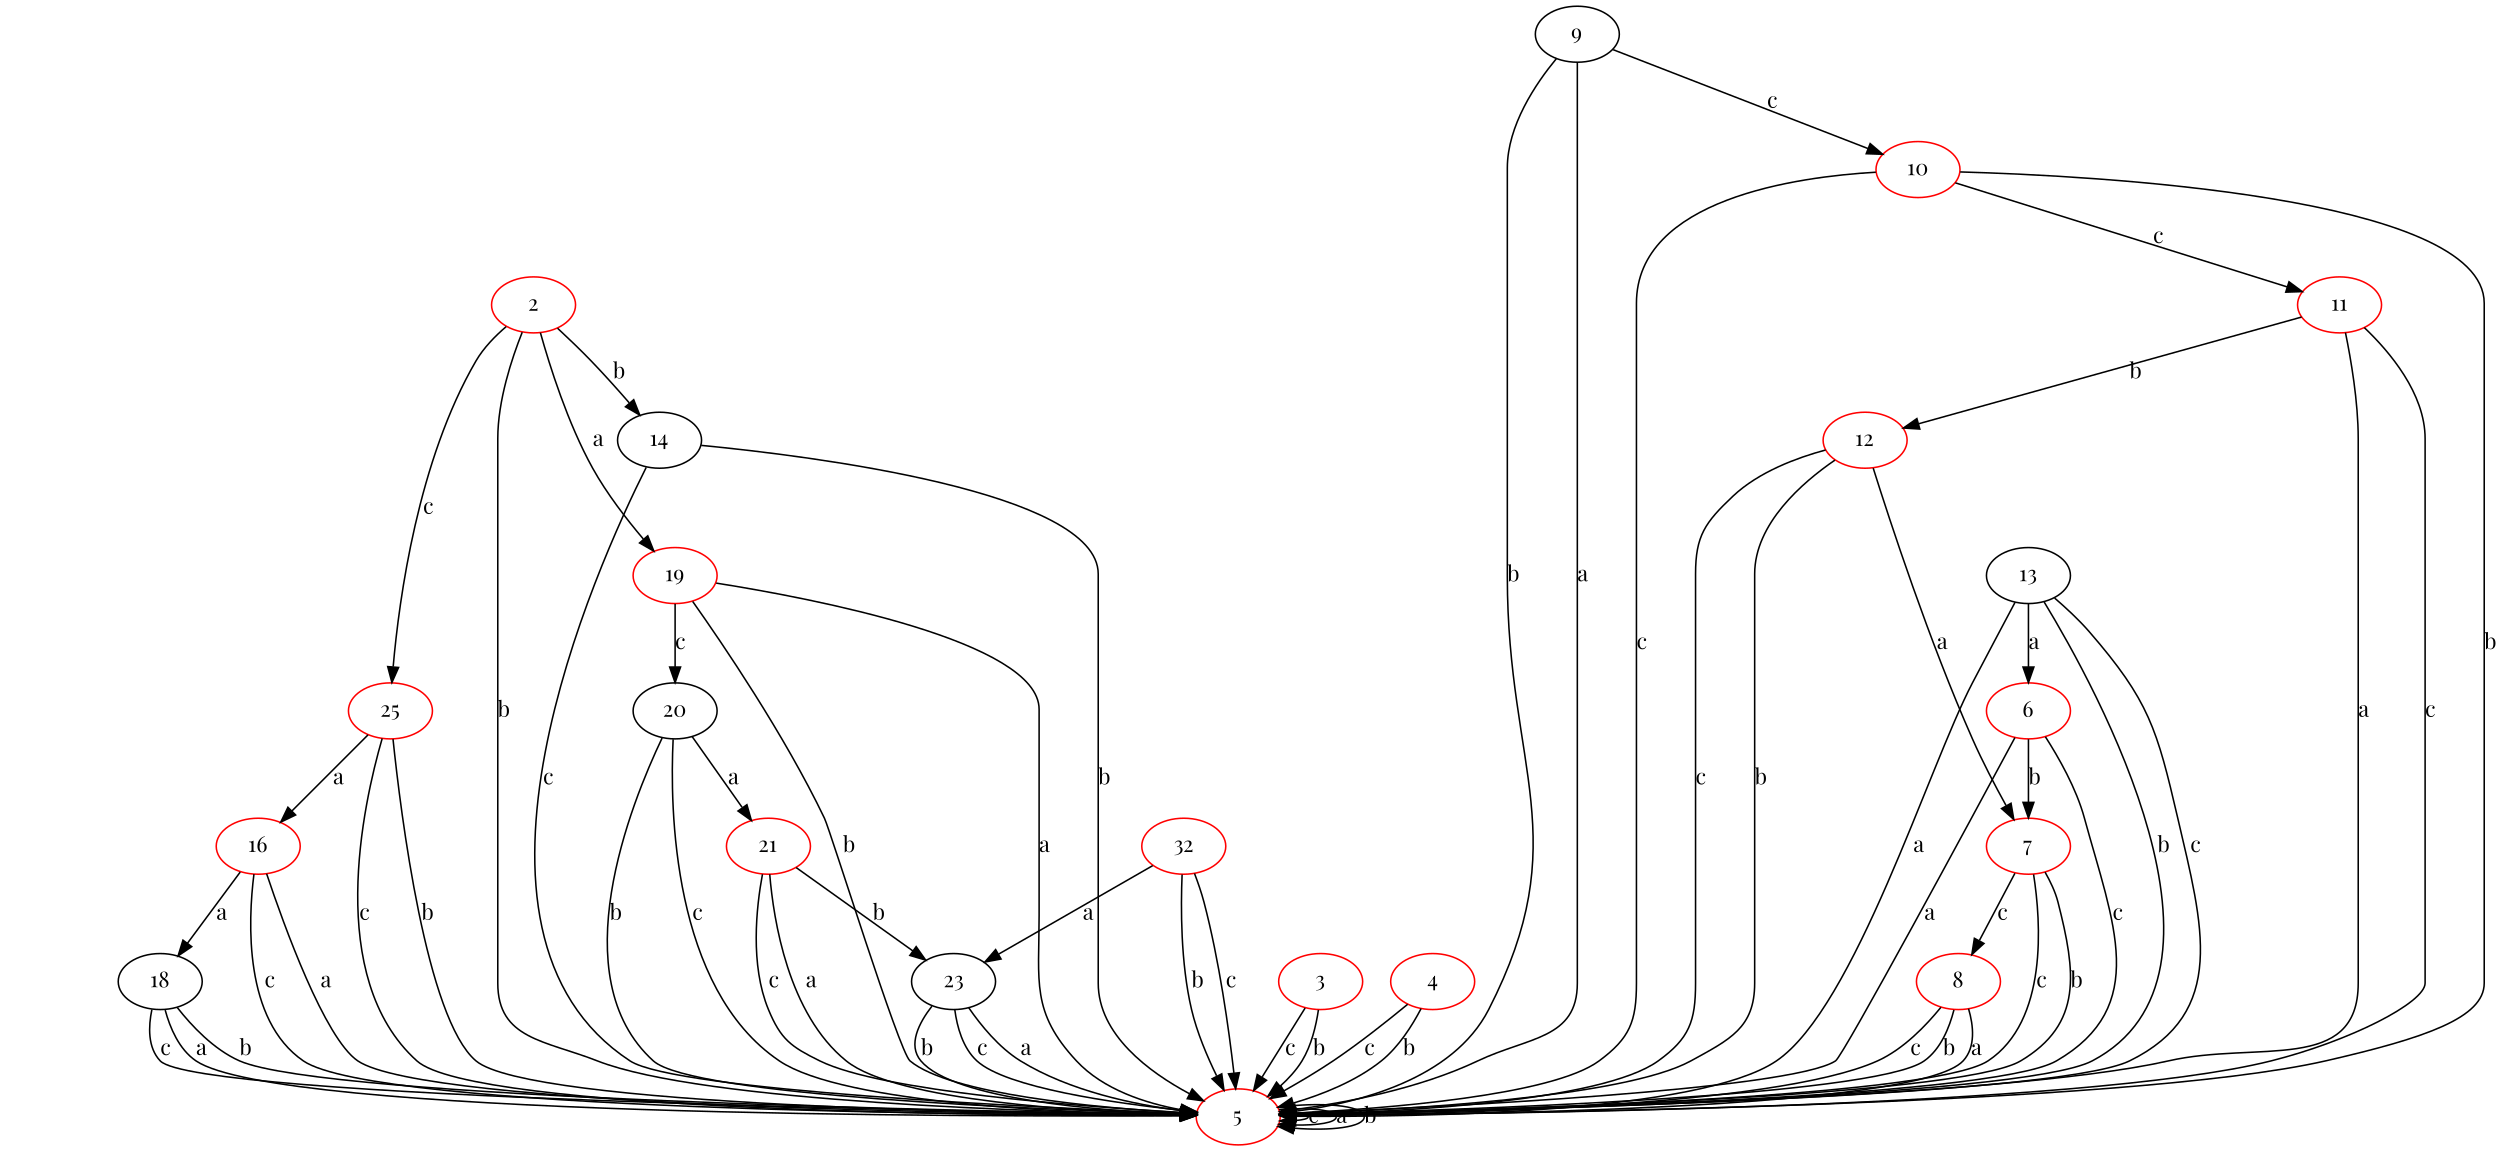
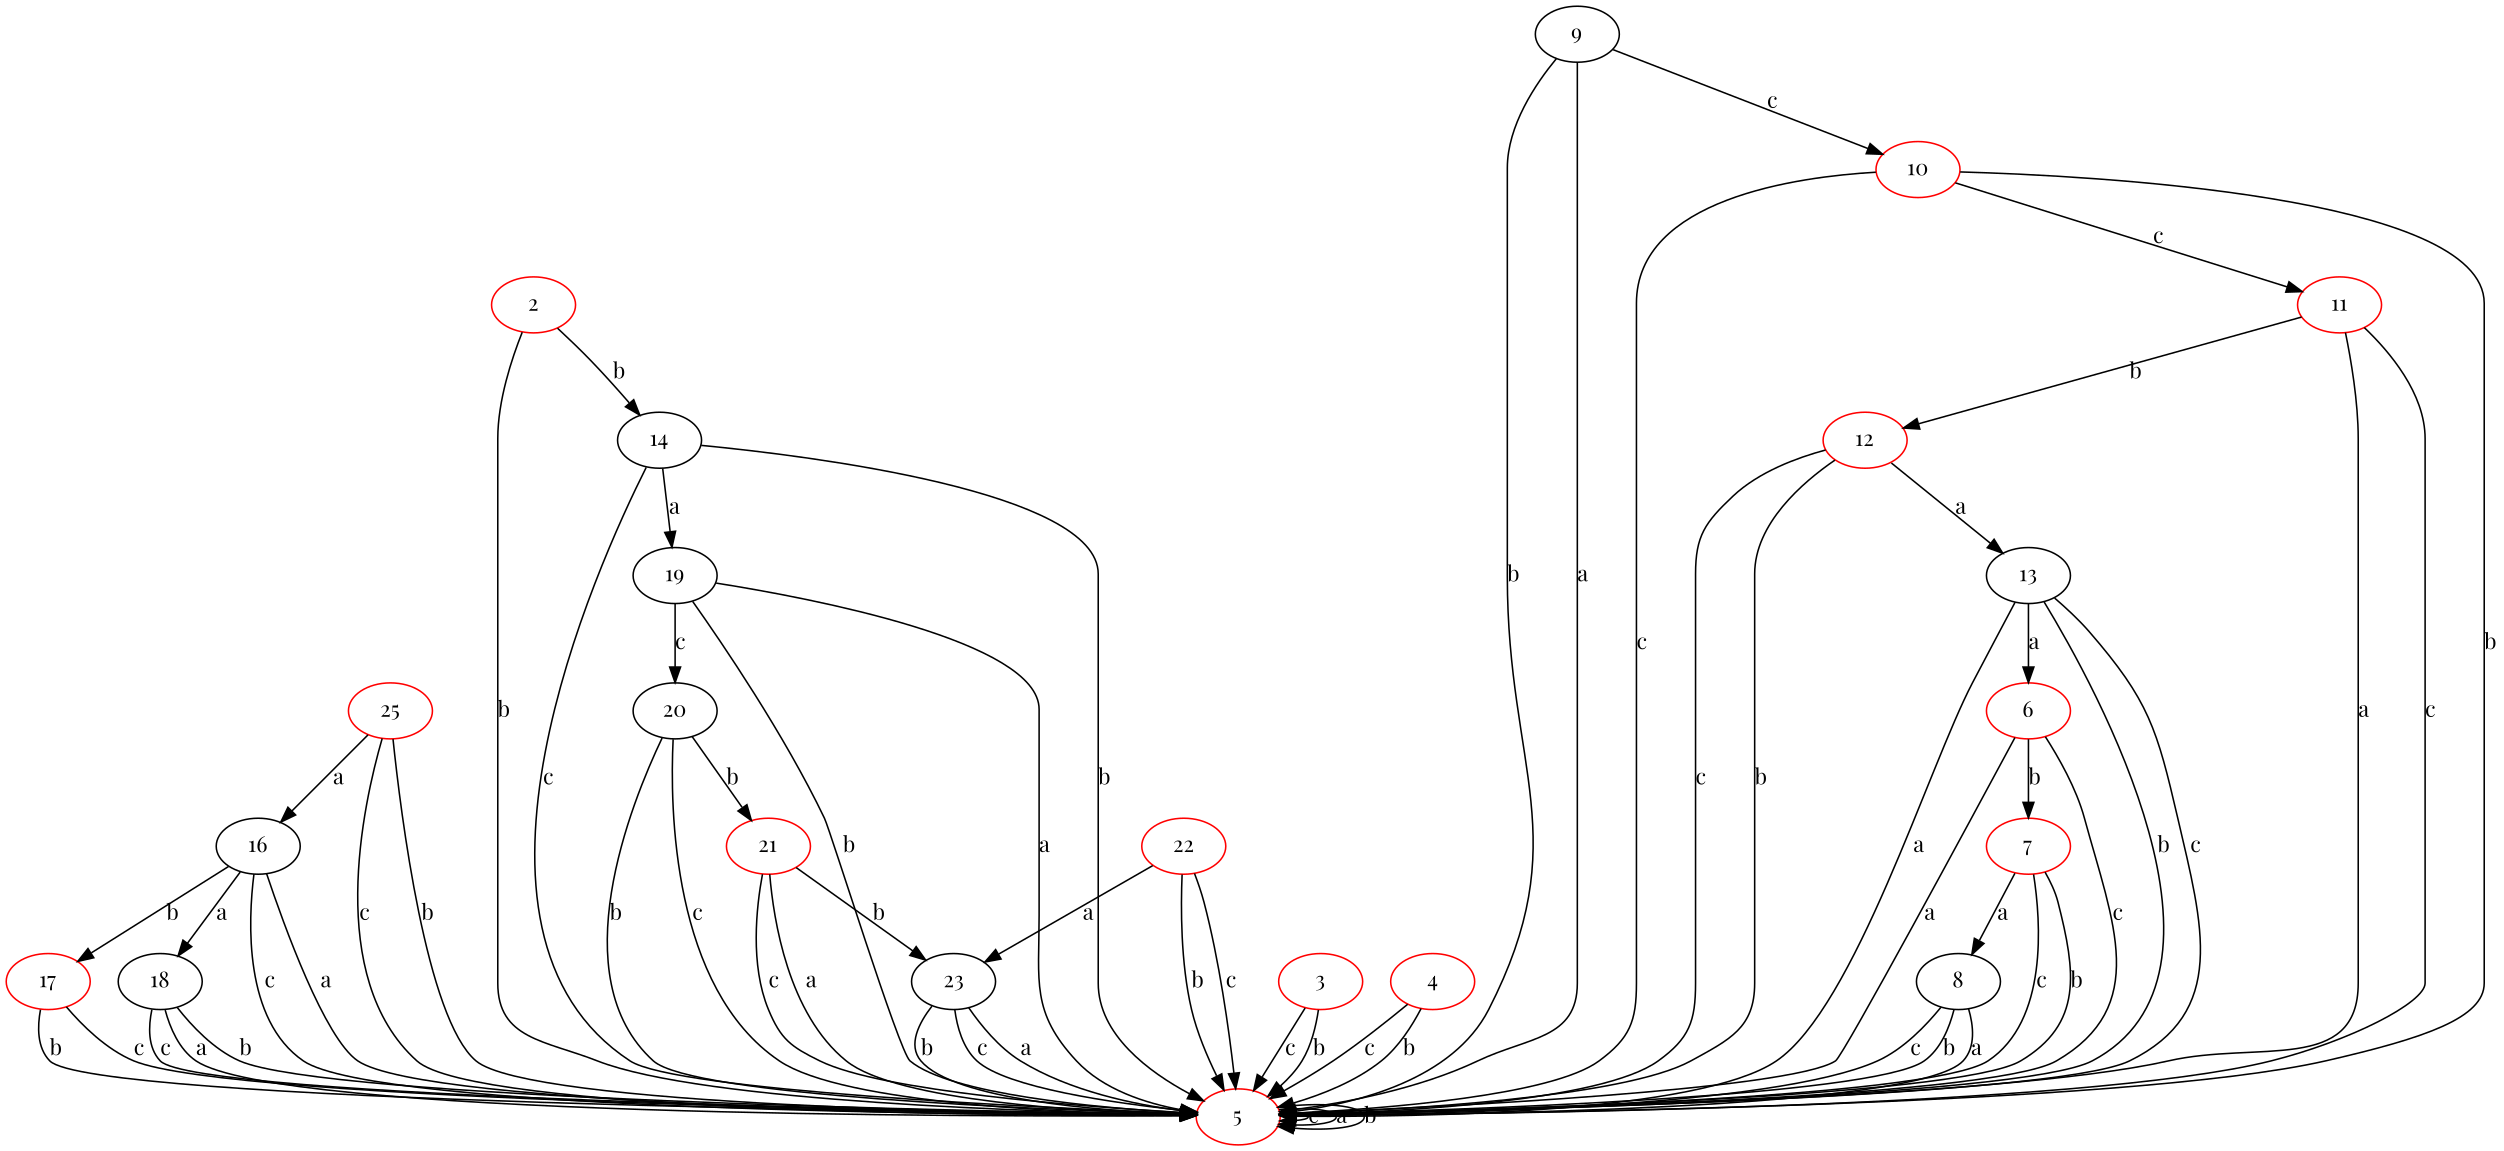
(580, 442) -> (666, 500)
(425, 487) -> none
(675, 576) -> (675, 576)
(1932, 640) -> (1941, 503)
(733, 779) -> (733, 779)
(258, 846) -> (258, 846)
(1184, 846) -> (1184, 846)
(2003, 914) -> (2003, 914)
none -> (48, 982)
(1958, 982) -> (1958, 982)
